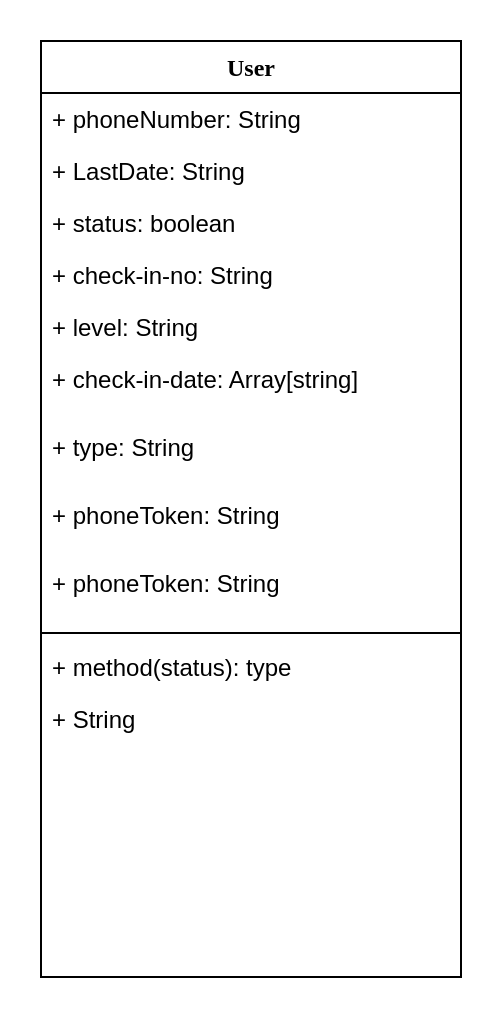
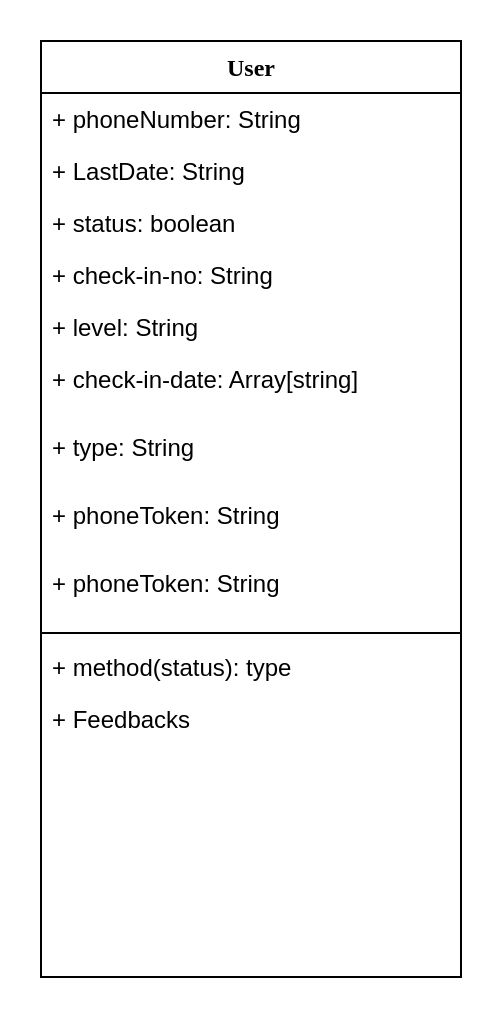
(101, 721) -> (124, 721)
